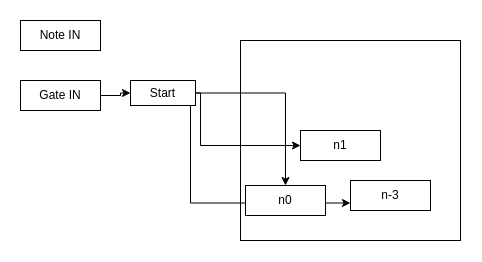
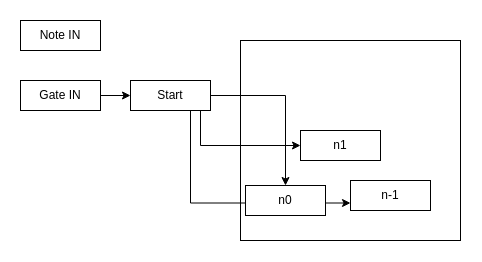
(163, 93) -> (171, 96)
(391, 196) -> (391, 196)
